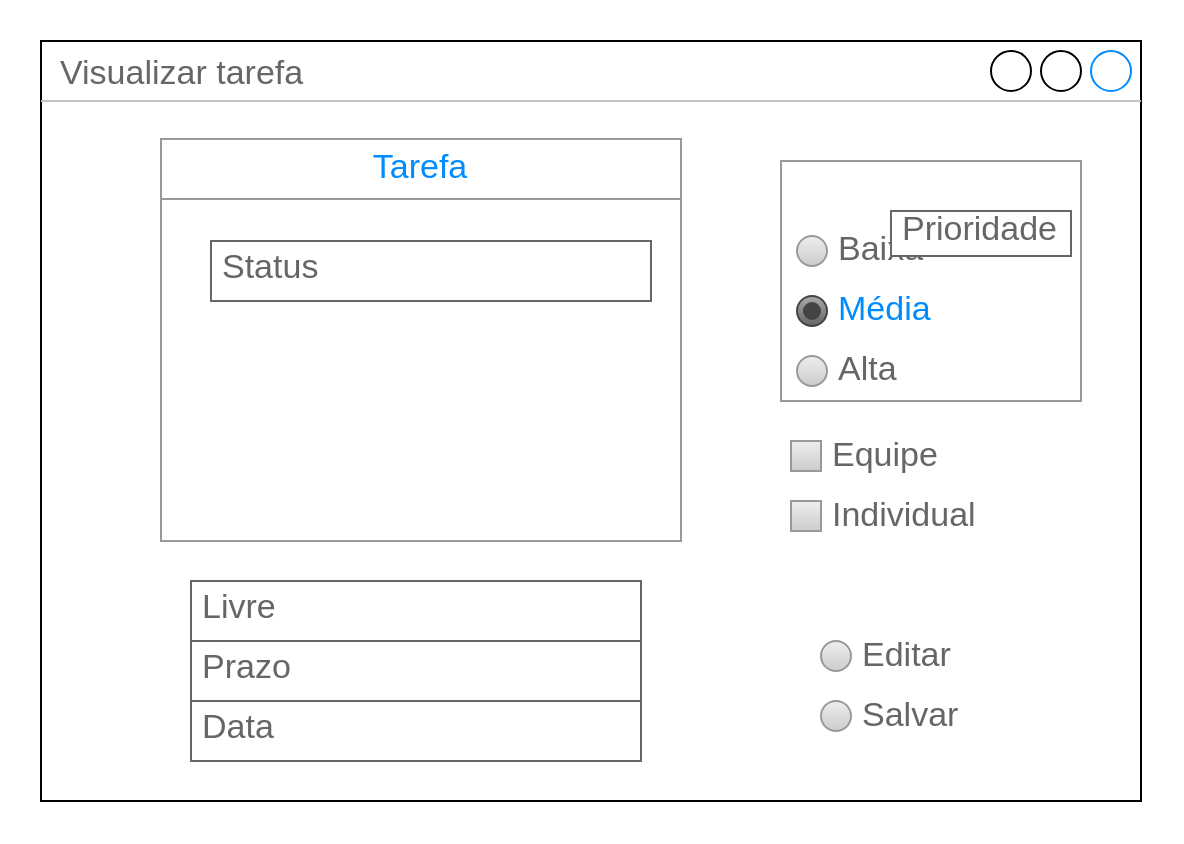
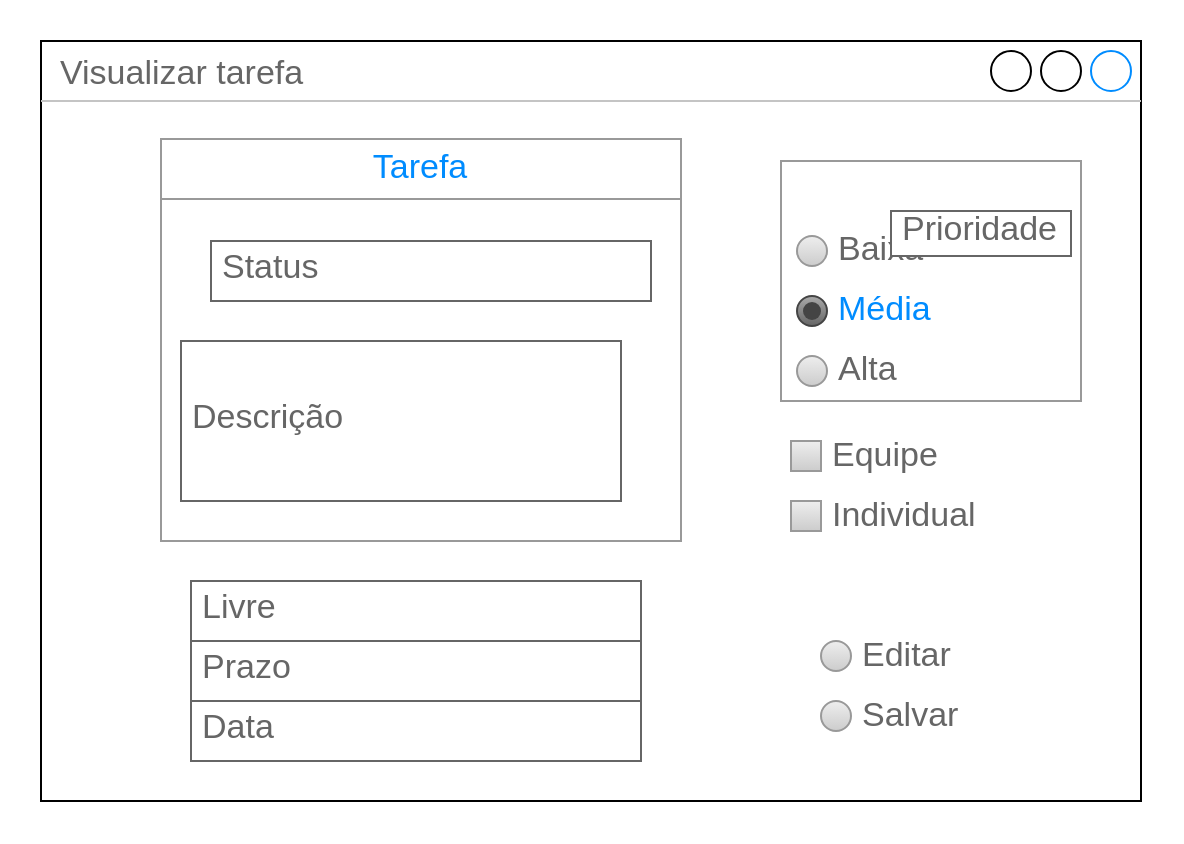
none -> (401, 421)
